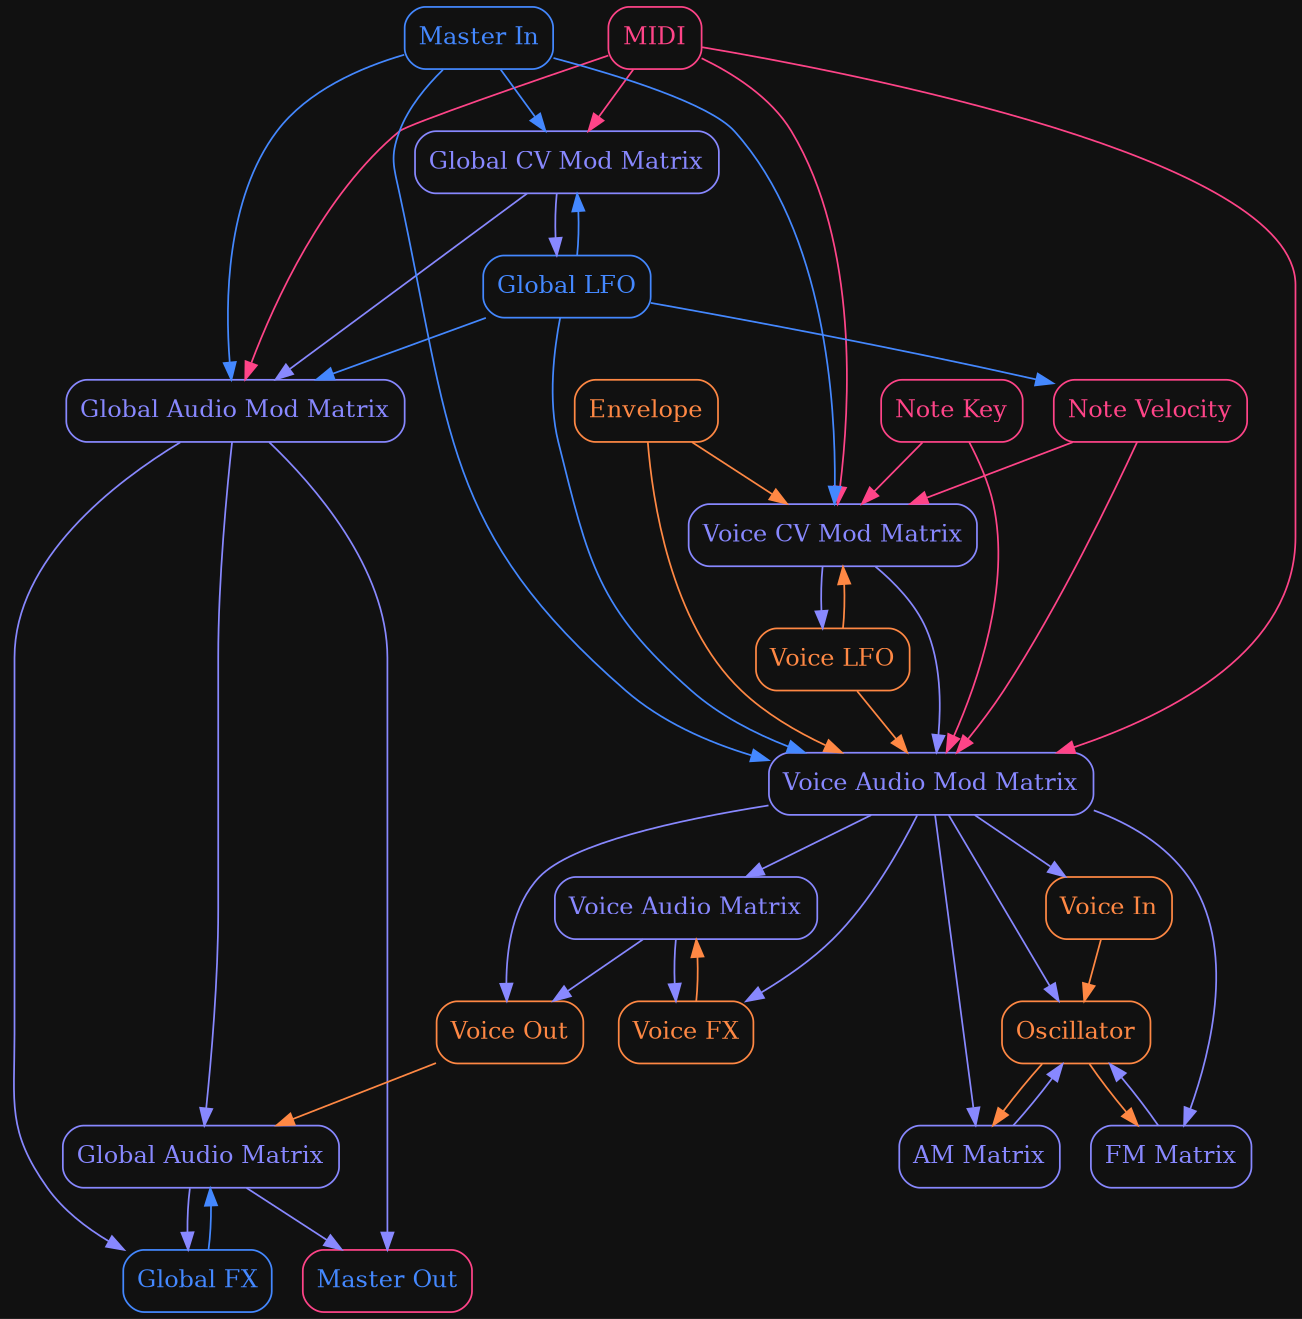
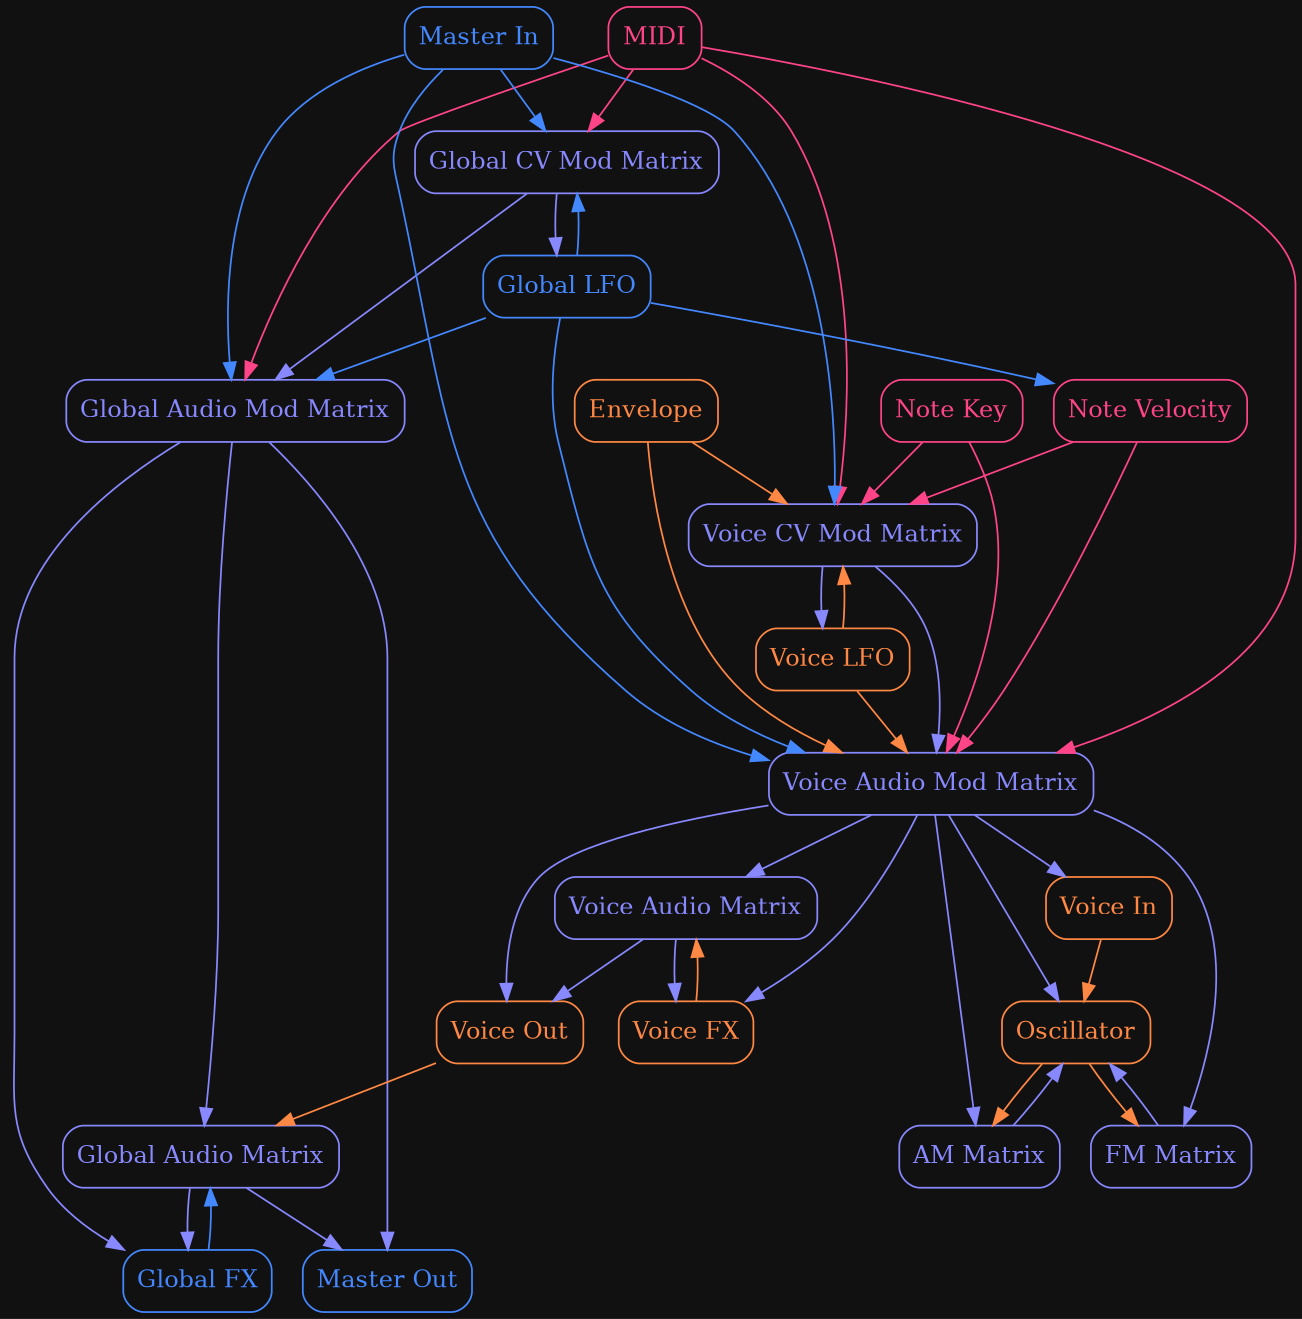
(387, 1281) -> (387, 1281)
